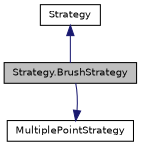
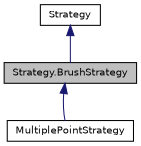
(77, 97) -> (63, 107)
